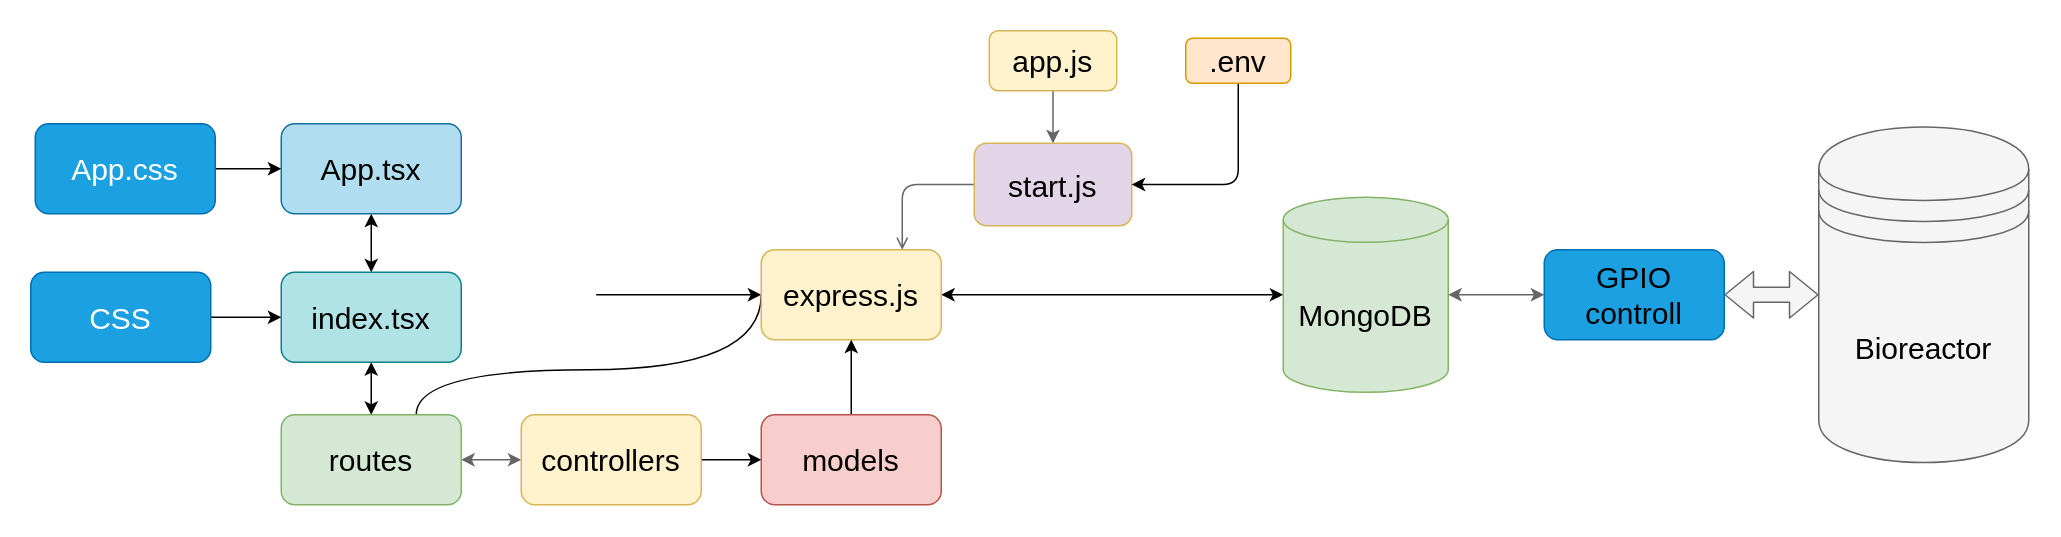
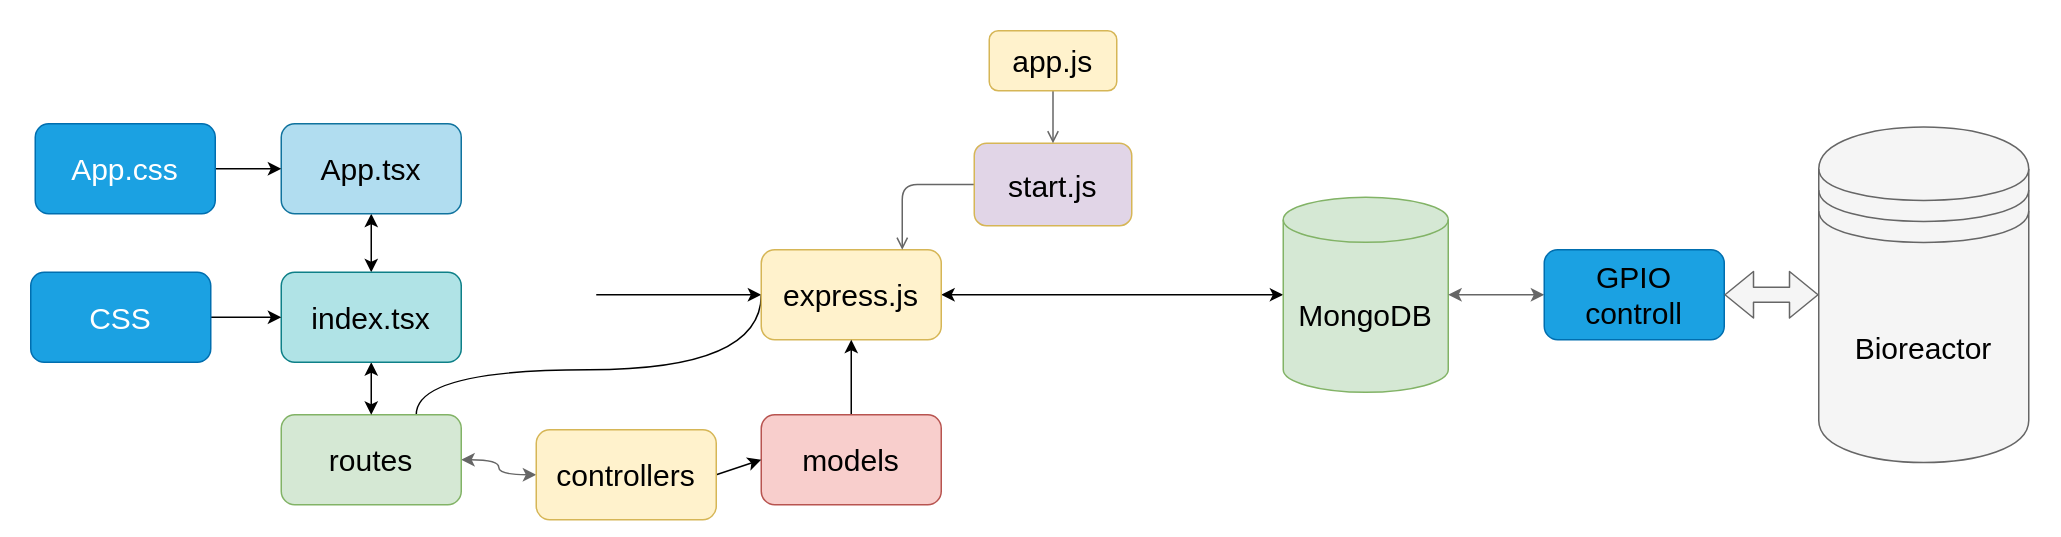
(1238, 61) -> none
(1053, 132) -> (1053, 134)
(1236, 178) -> none
(611, 460) -> (626, 475)
